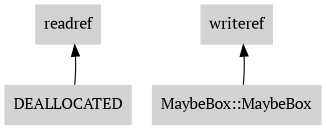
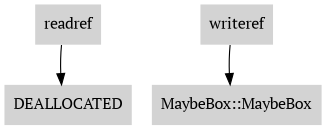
(76, 70) -> (61, 59)
(244, 70) -> (229, 59)
